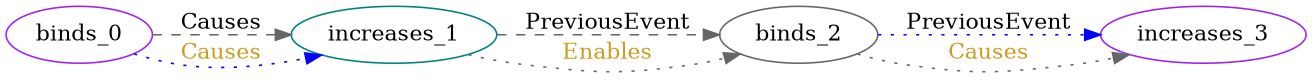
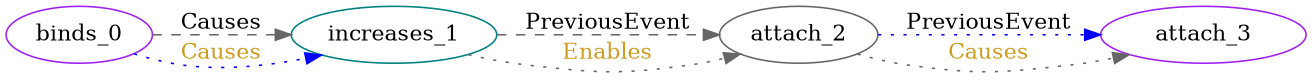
(799, 35) -> (799, 35)
(1203, 35) -> (1203, 35)
